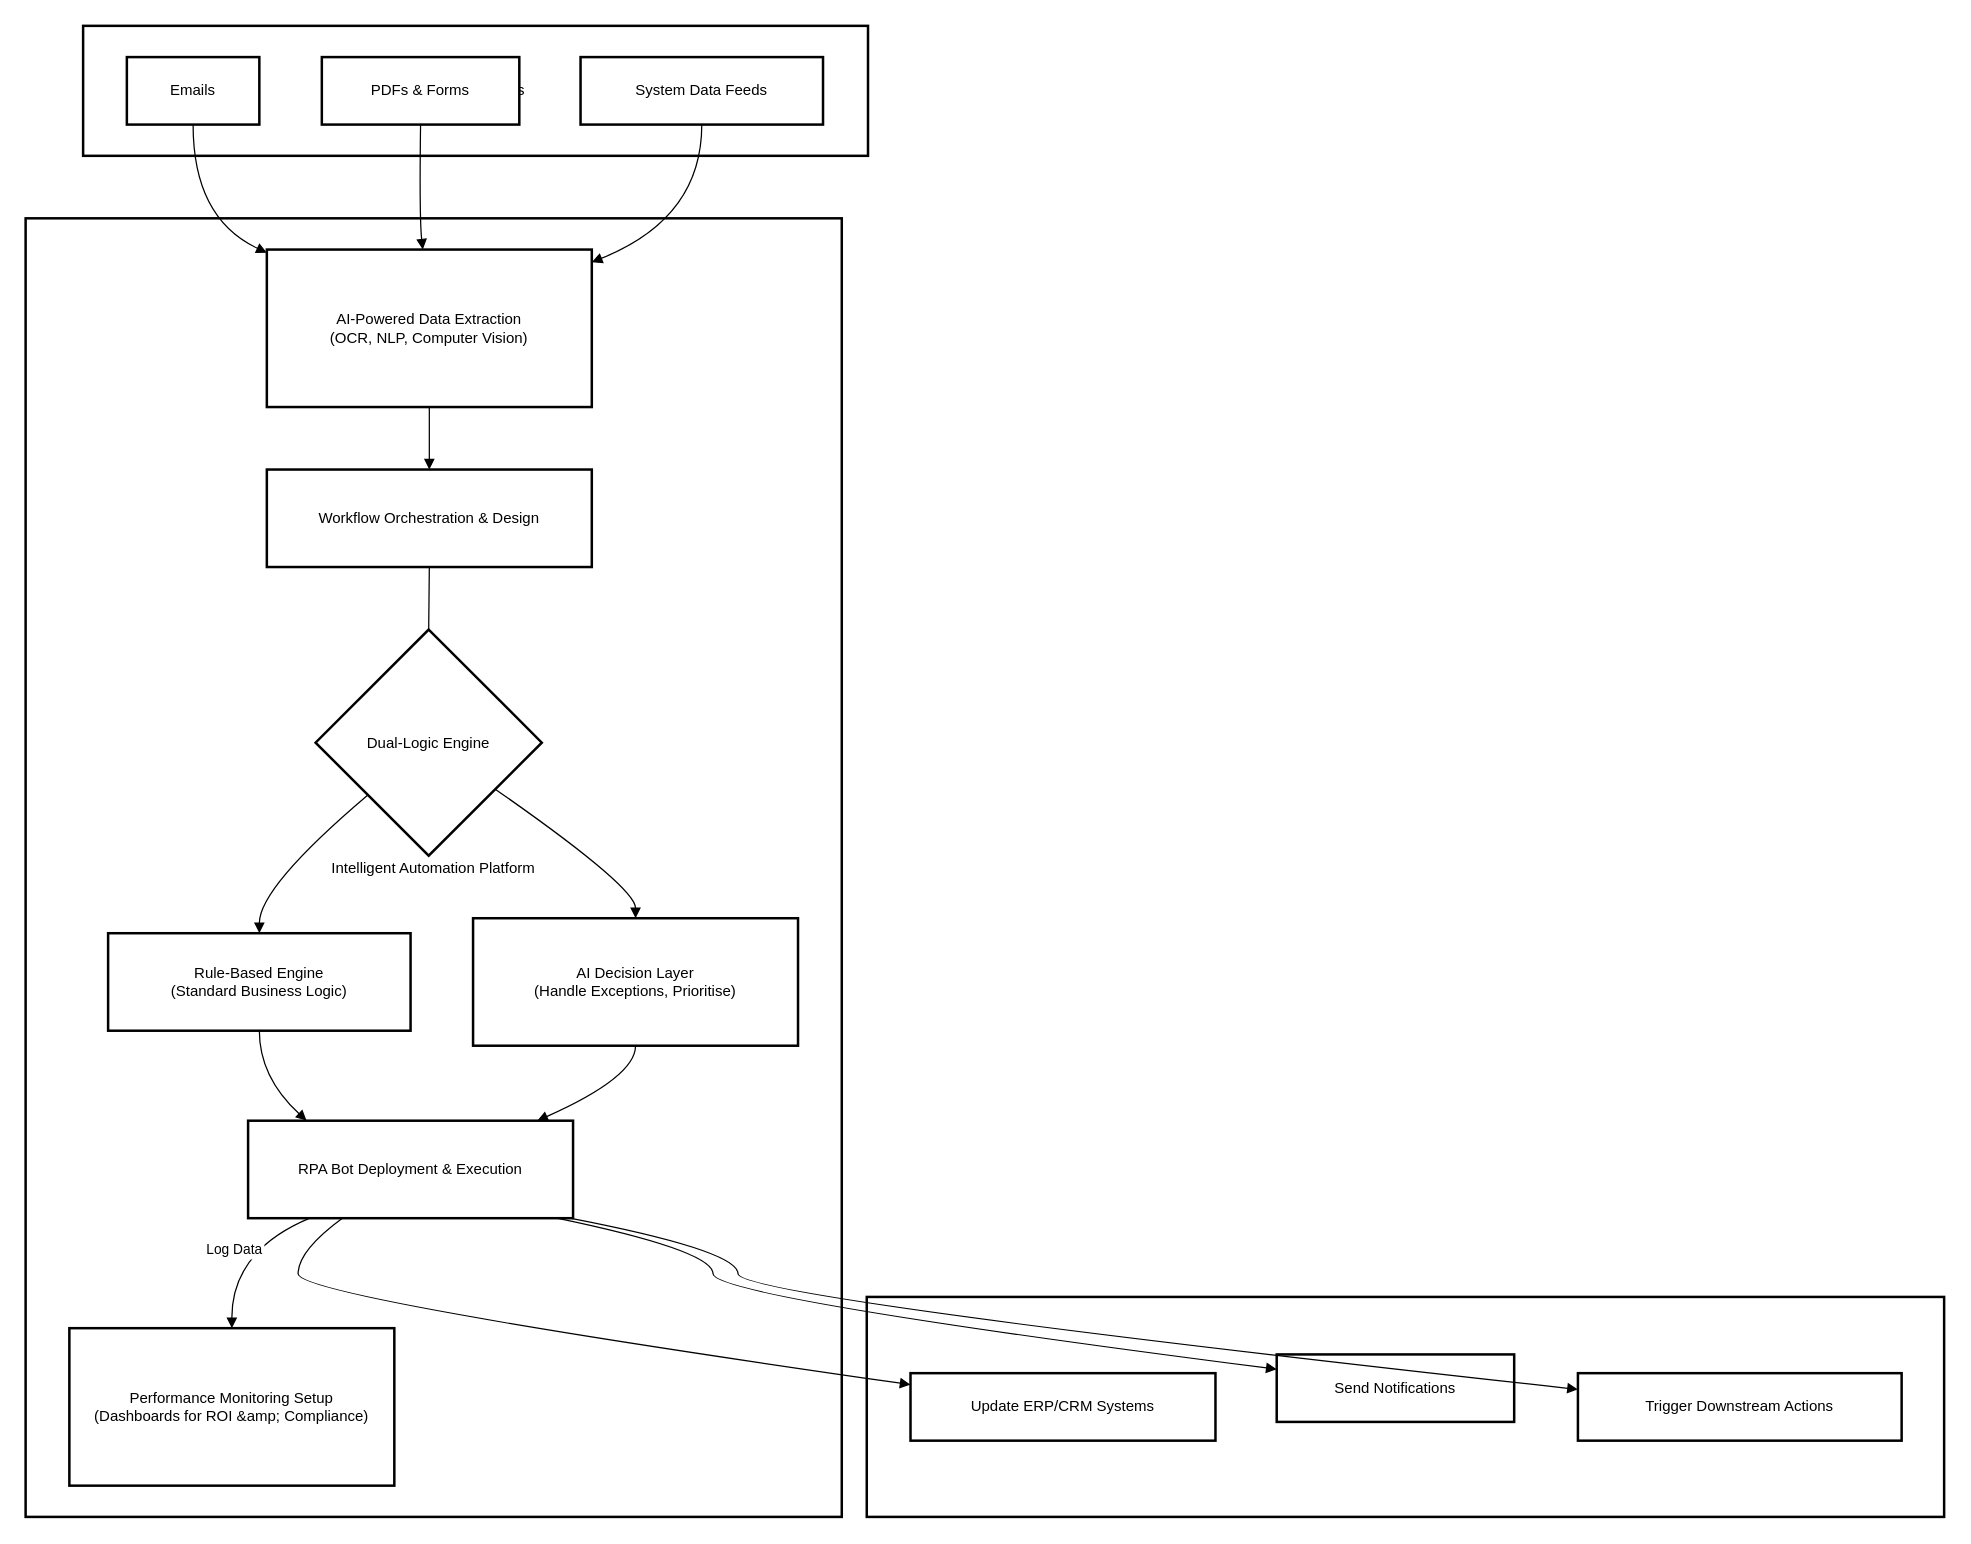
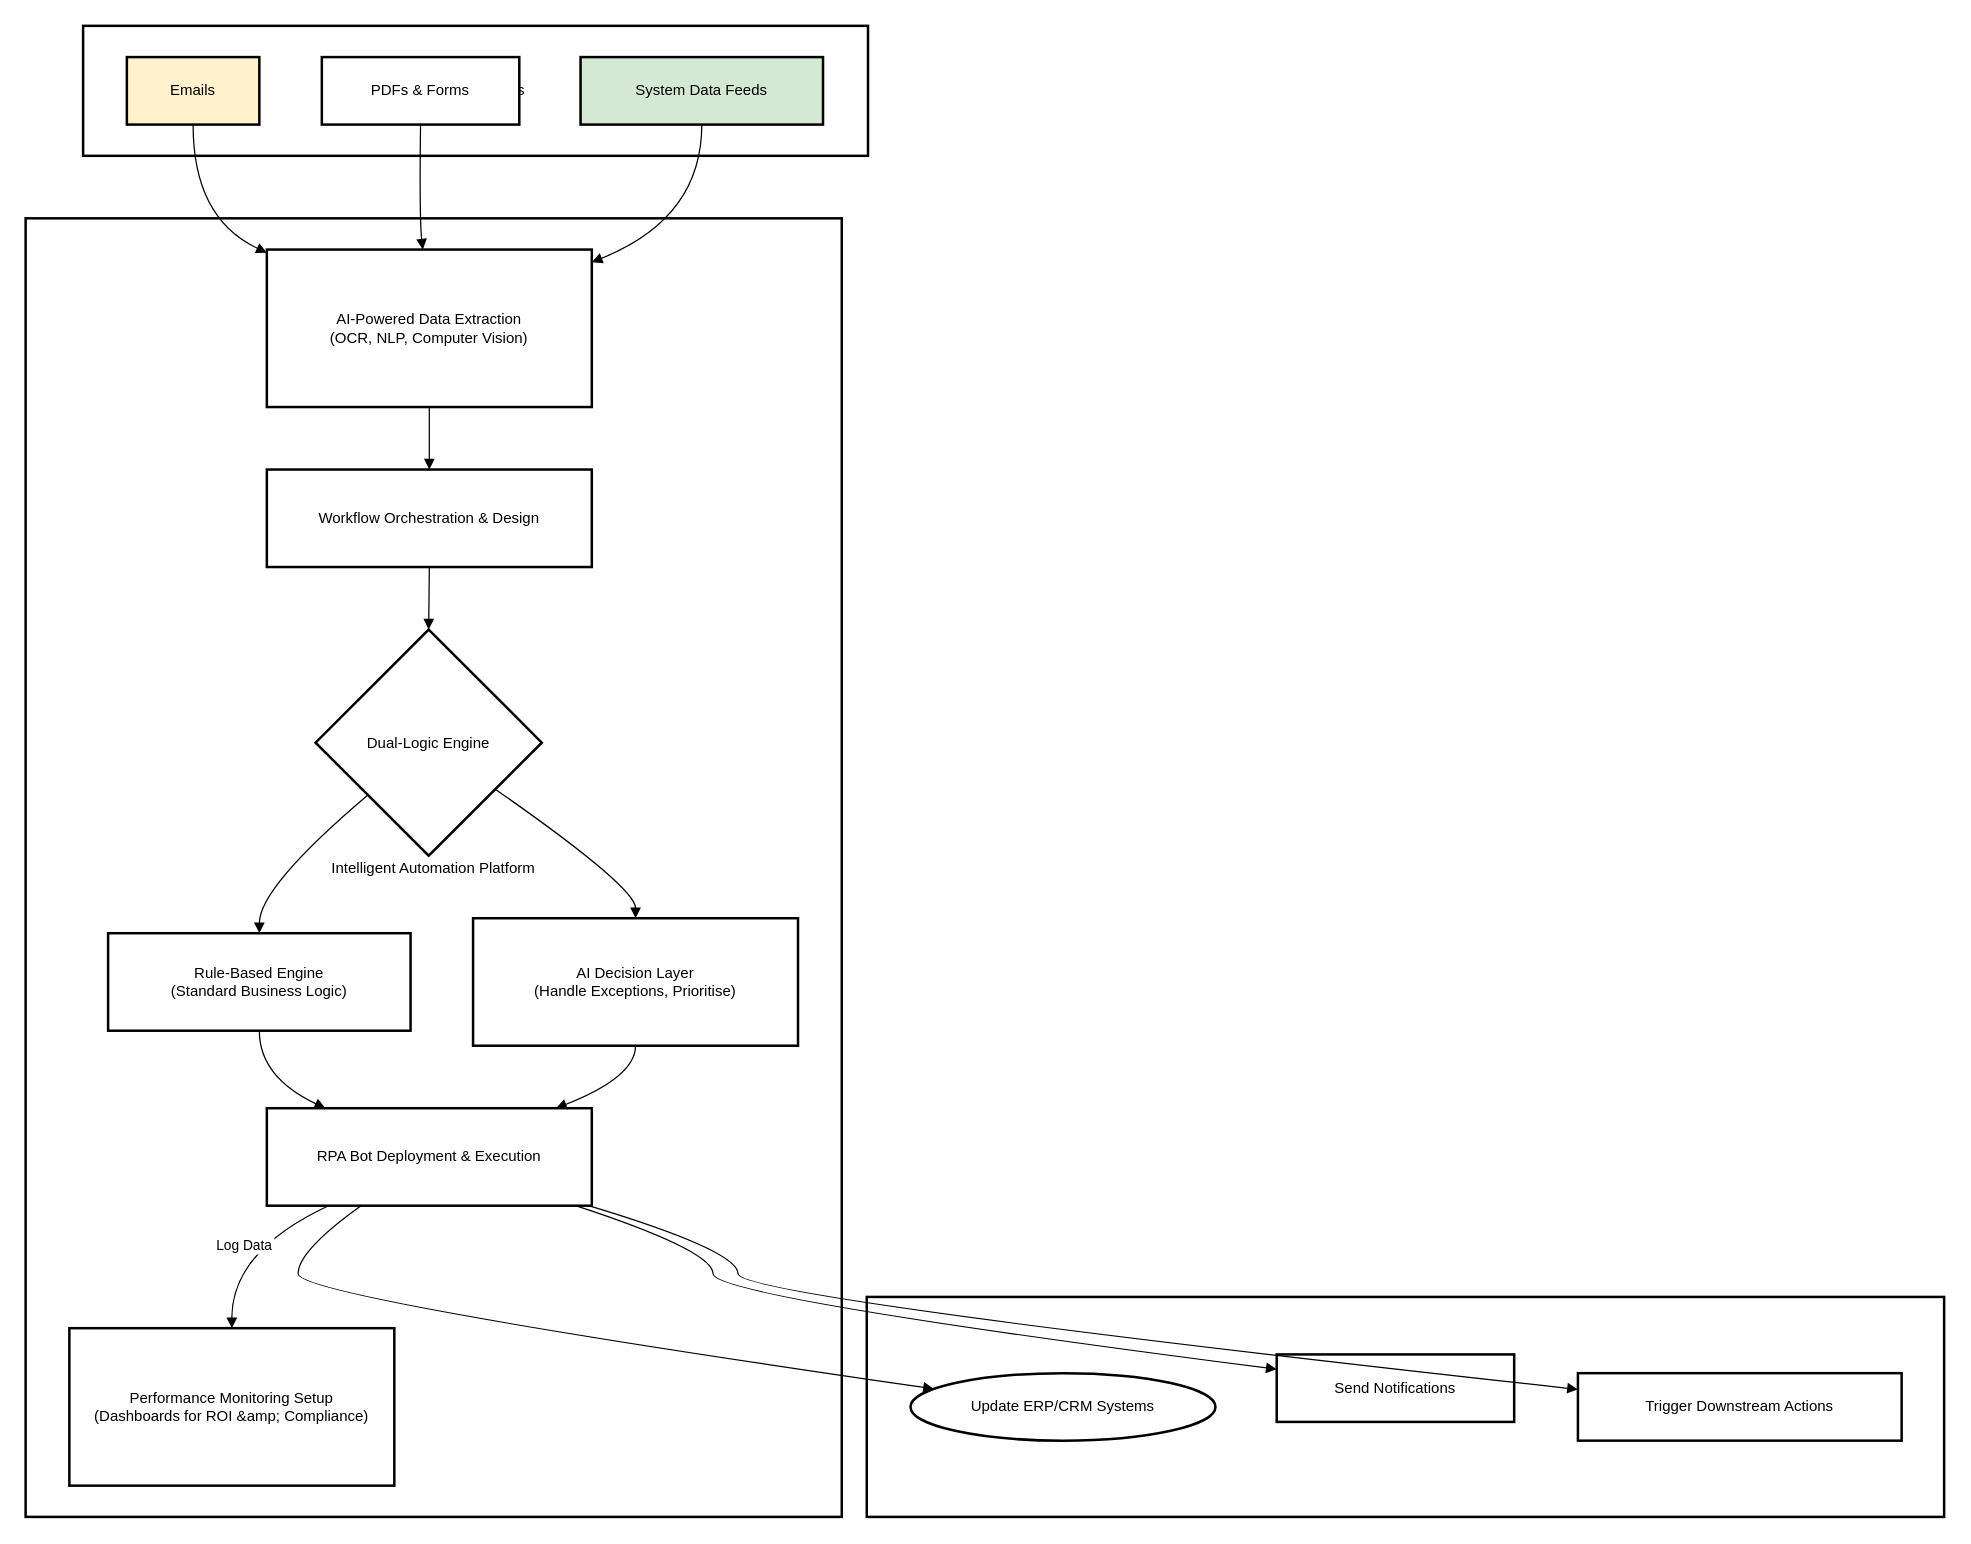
(193, 91) -> (193, 91)
(702, 91) -> (702, 91)
(429, 623) -> (429, 618)
(411, 1169) -> (429, 1157)
(1063, 1407) -> (1063, 1407)
